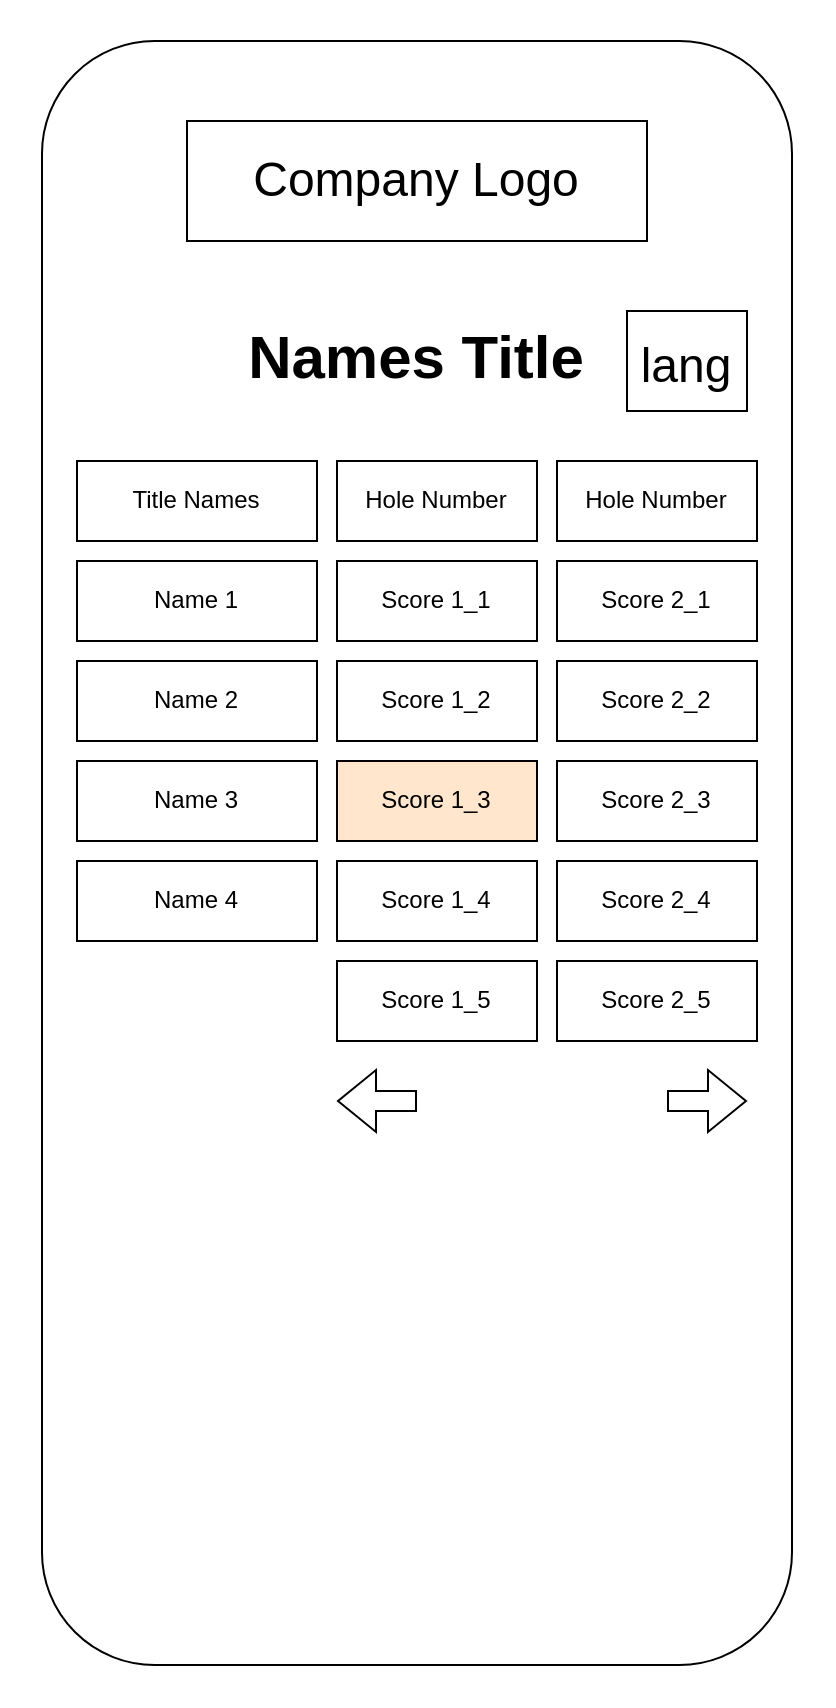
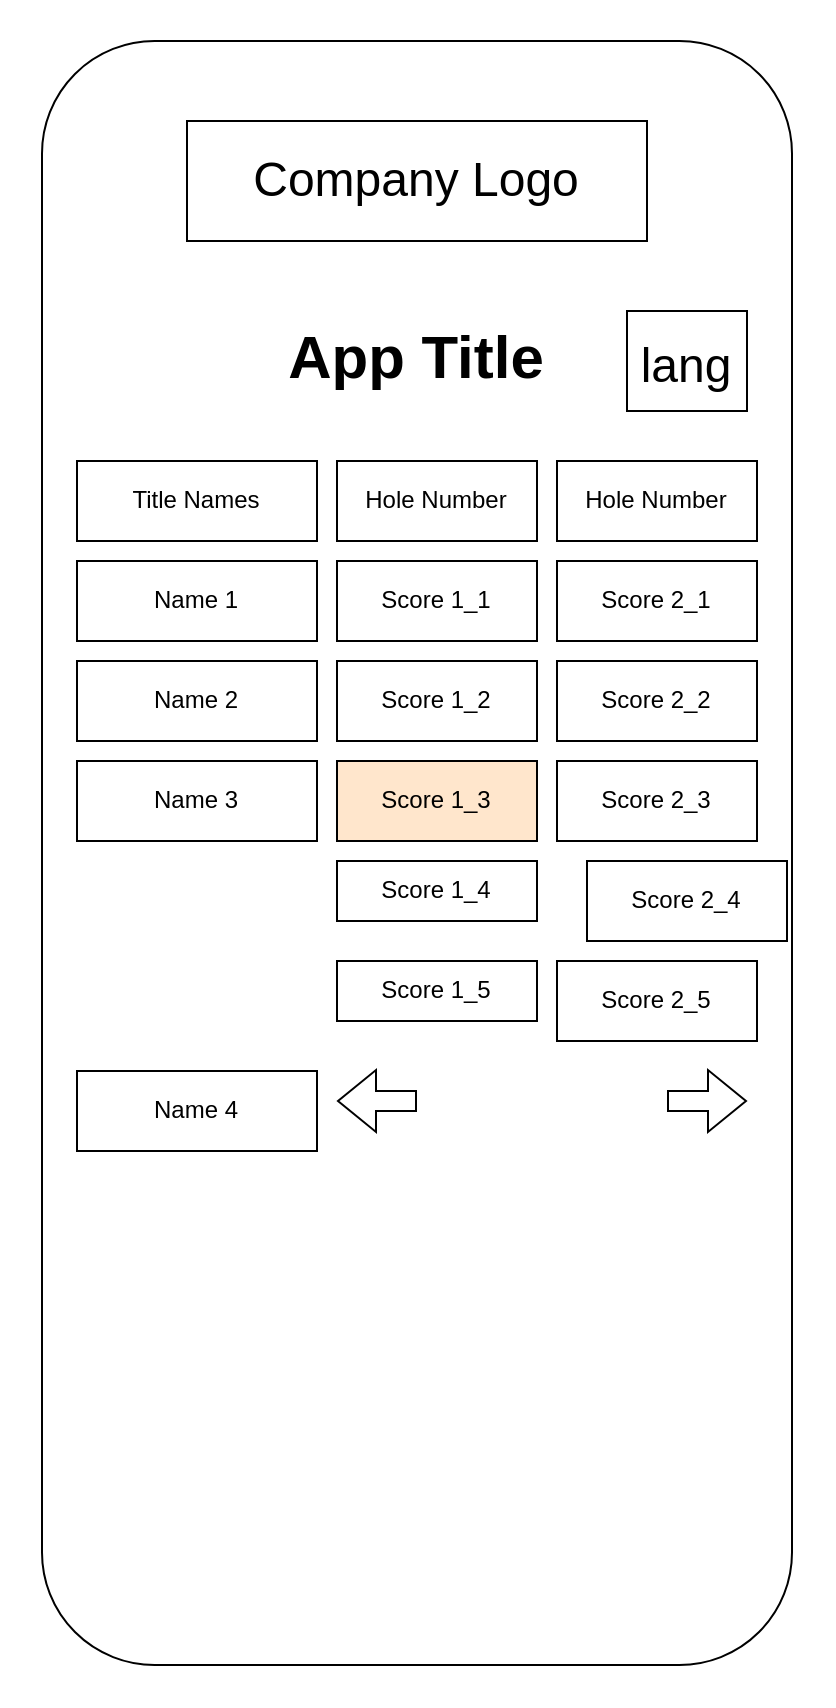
(417, 305) -> (417, 305)
(197, 901) -> (197, 1111)
(437, 901) -> (437, 891)
(657, 901) -> (687, 901)
(437, 1001) -> (437, 991)
